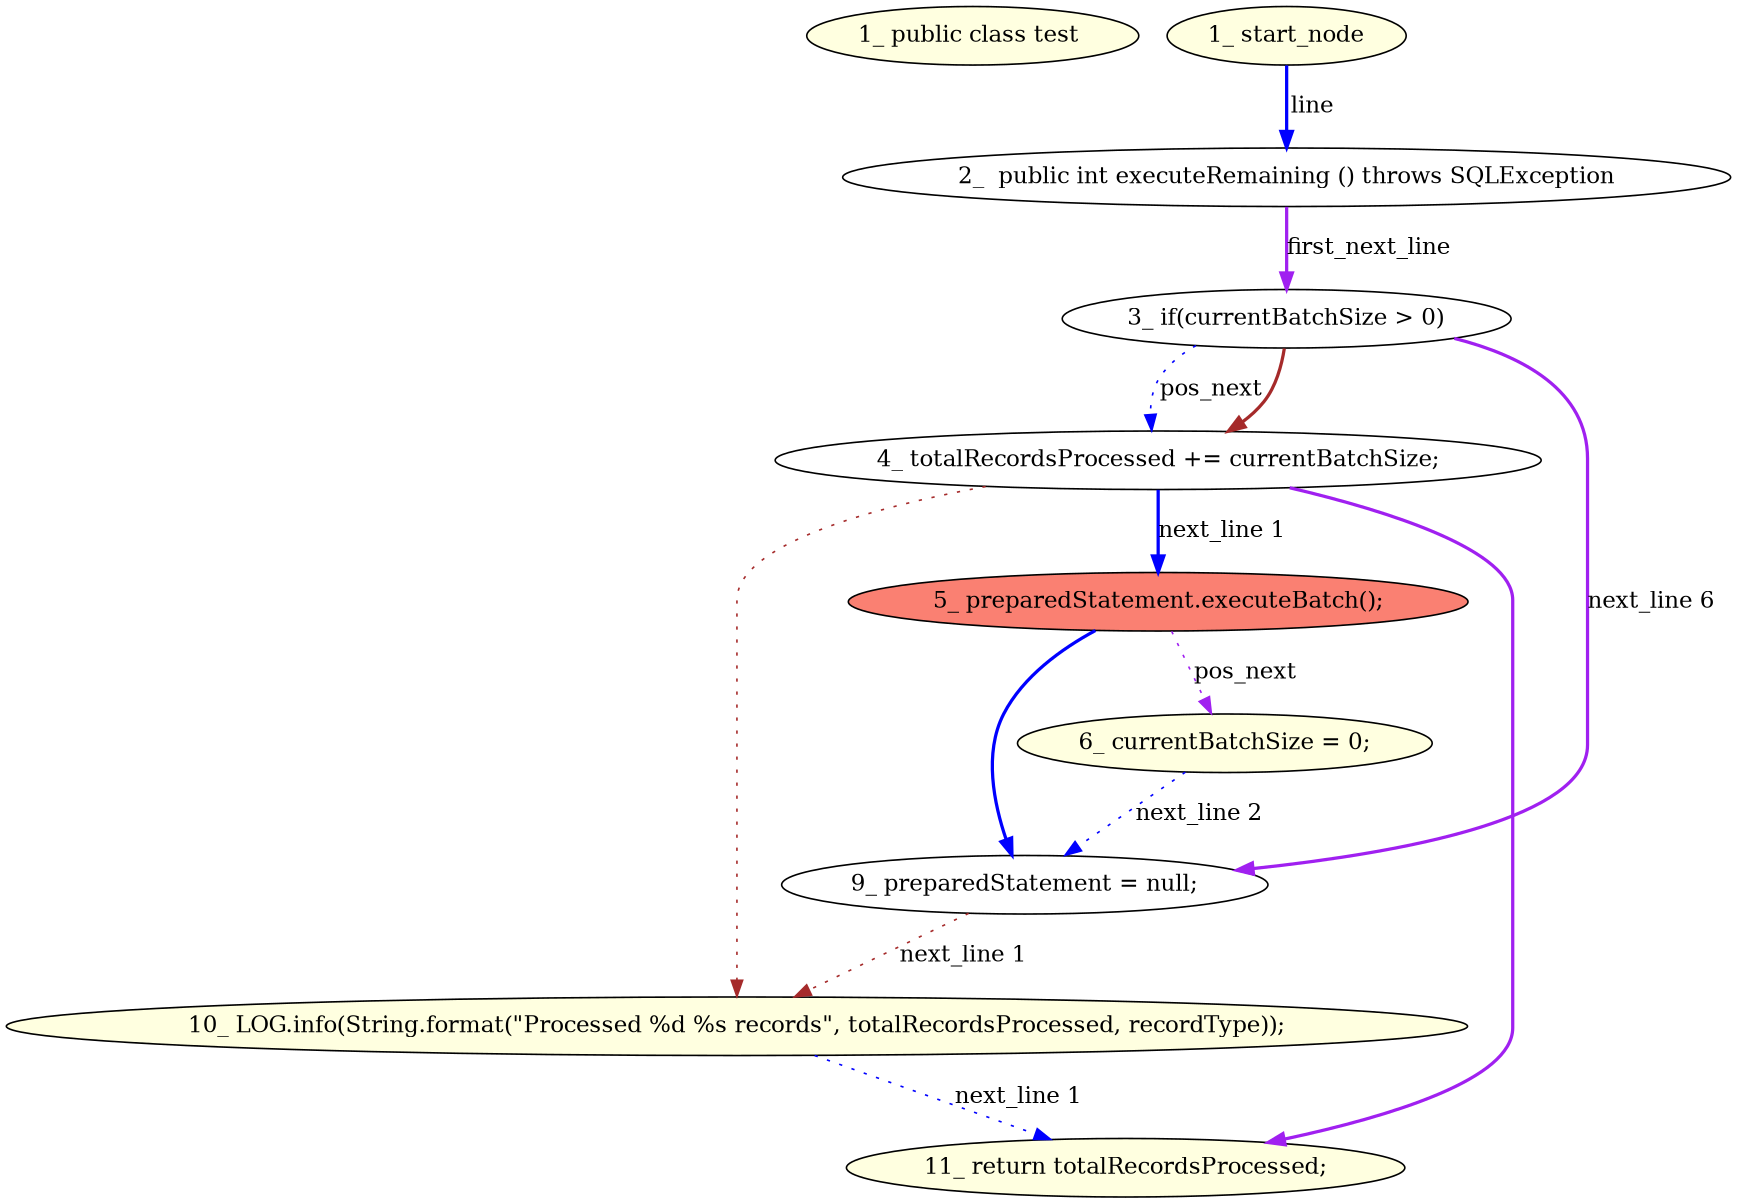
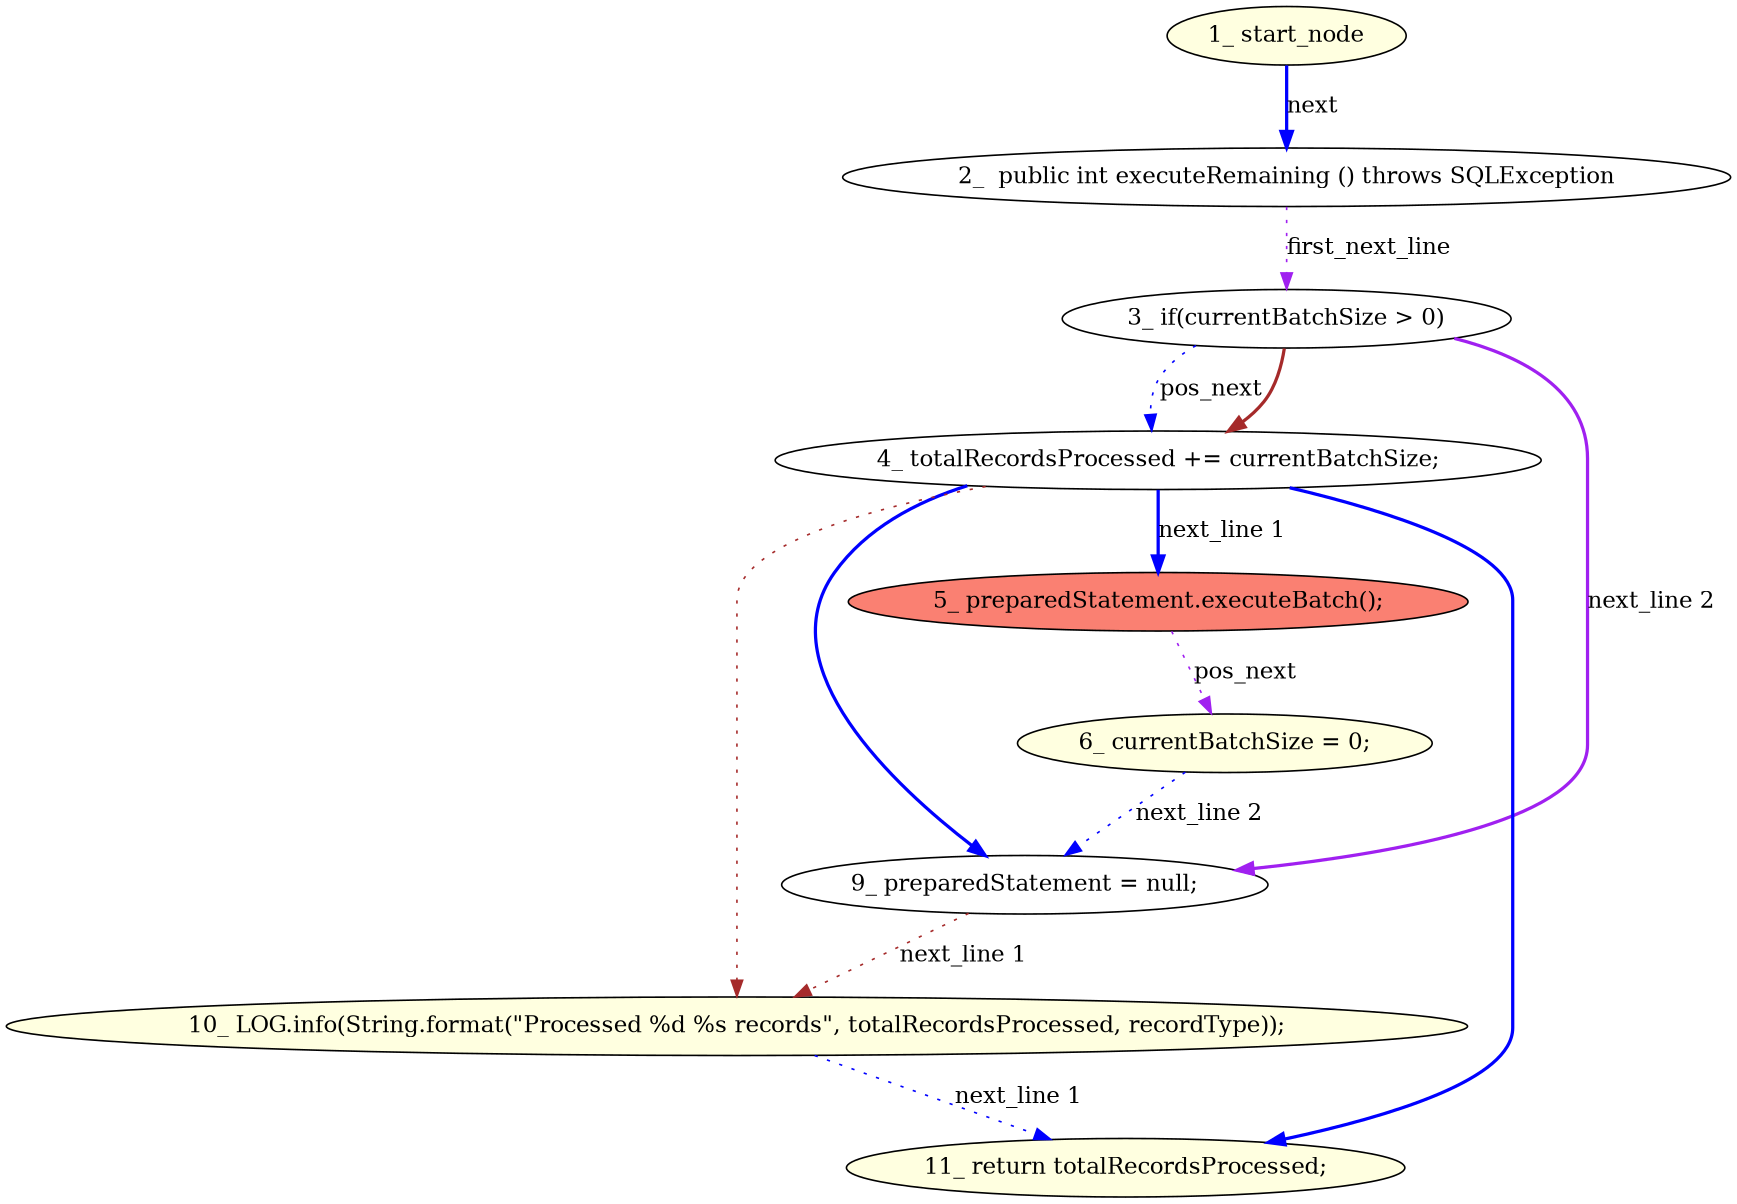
(973, 36) -> none
(1313, 107) -> (1313, 107)
(1287, 240) -> (1287, 240)
(1652, 602) -> (1652, 602)
(1003, 715) -> (819, 656)
(1513, 793) -> (1513, 793)
